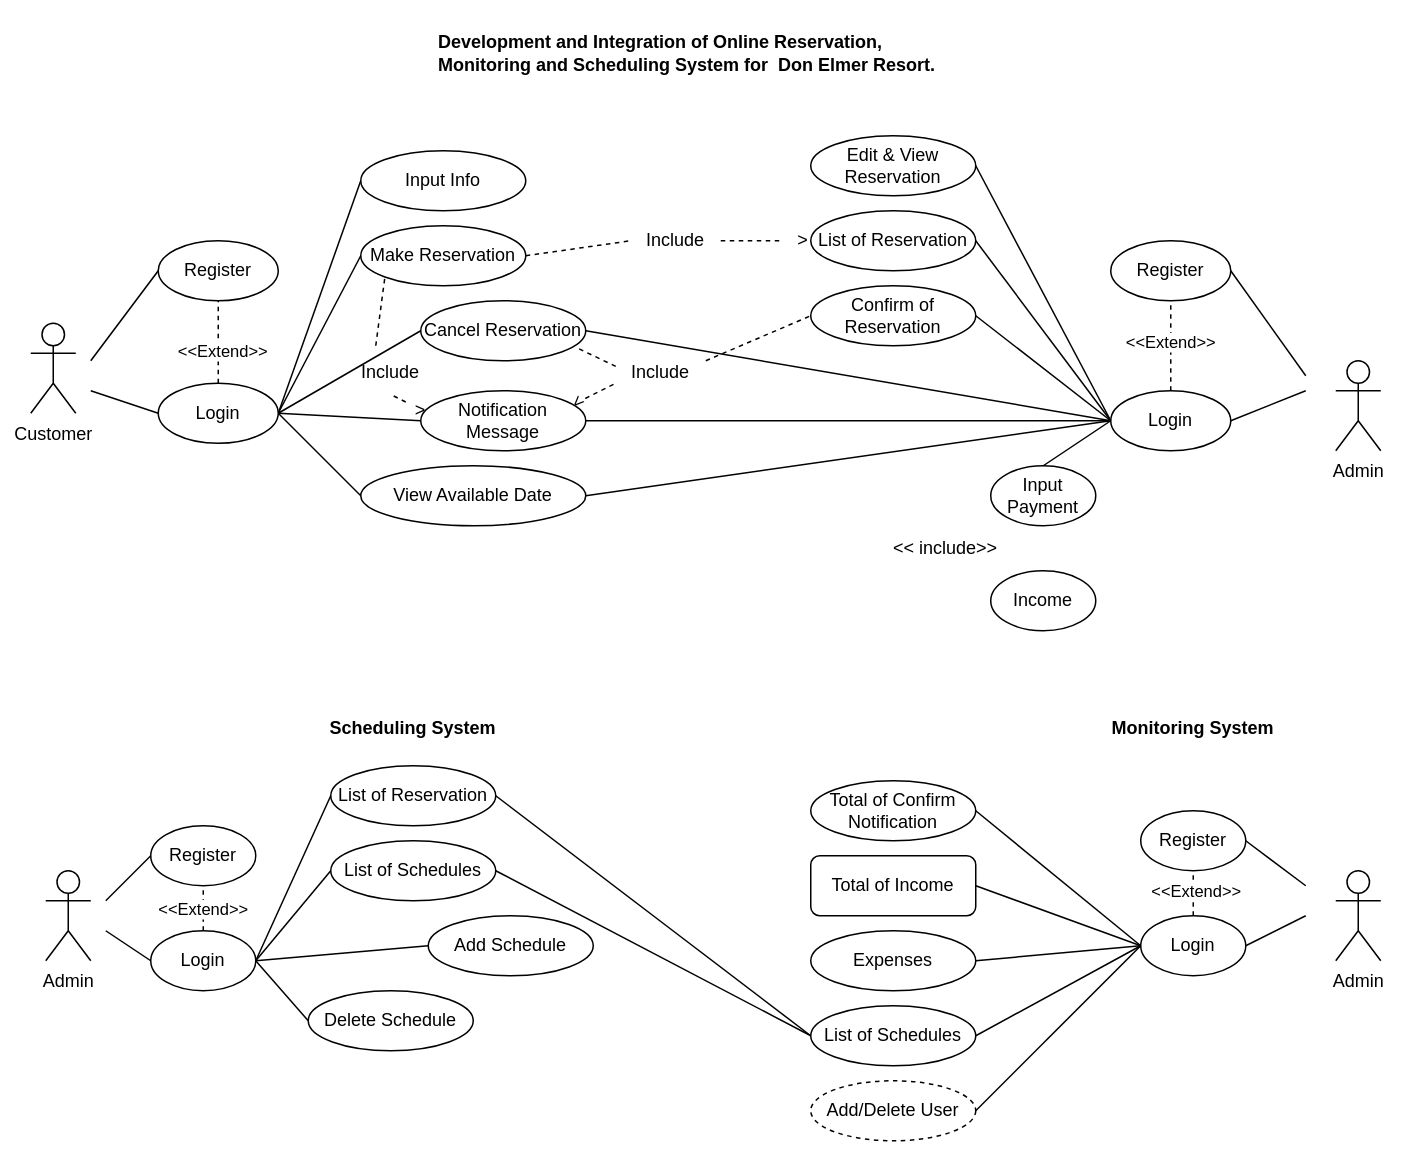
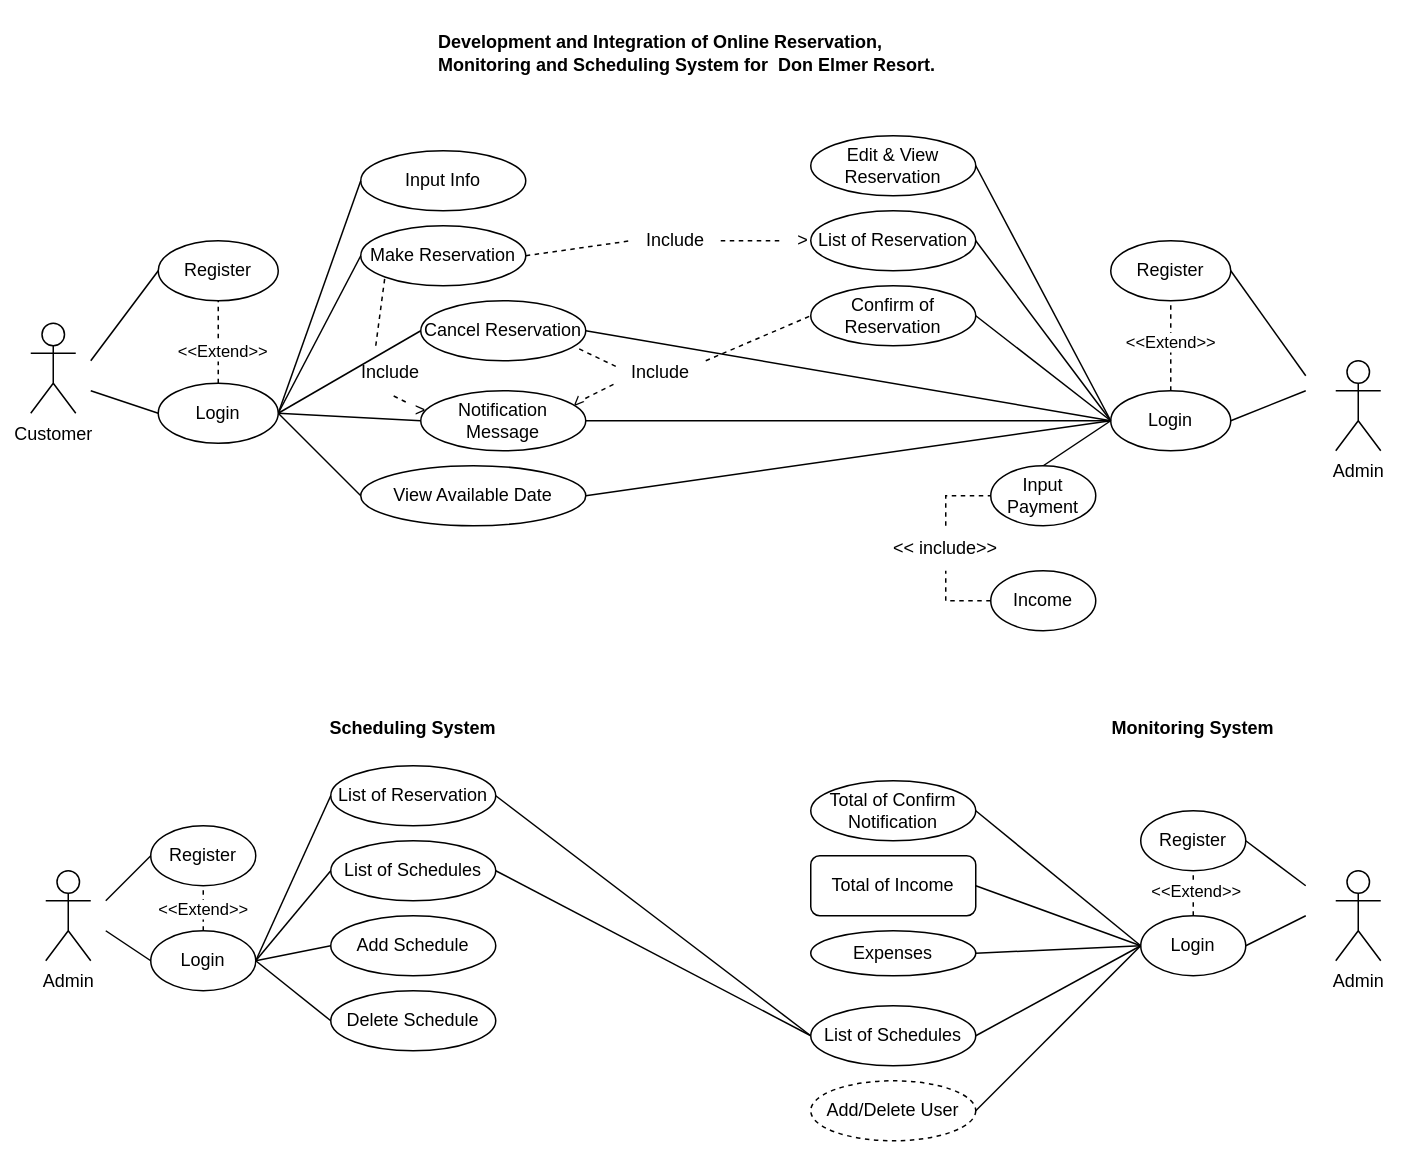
none -> (953, 496)
none -> (954, 601)
(511, 946) -> (413, 946)
(893, 961) -> (893, 953)
(391, 1021) -> (413, 1021)
